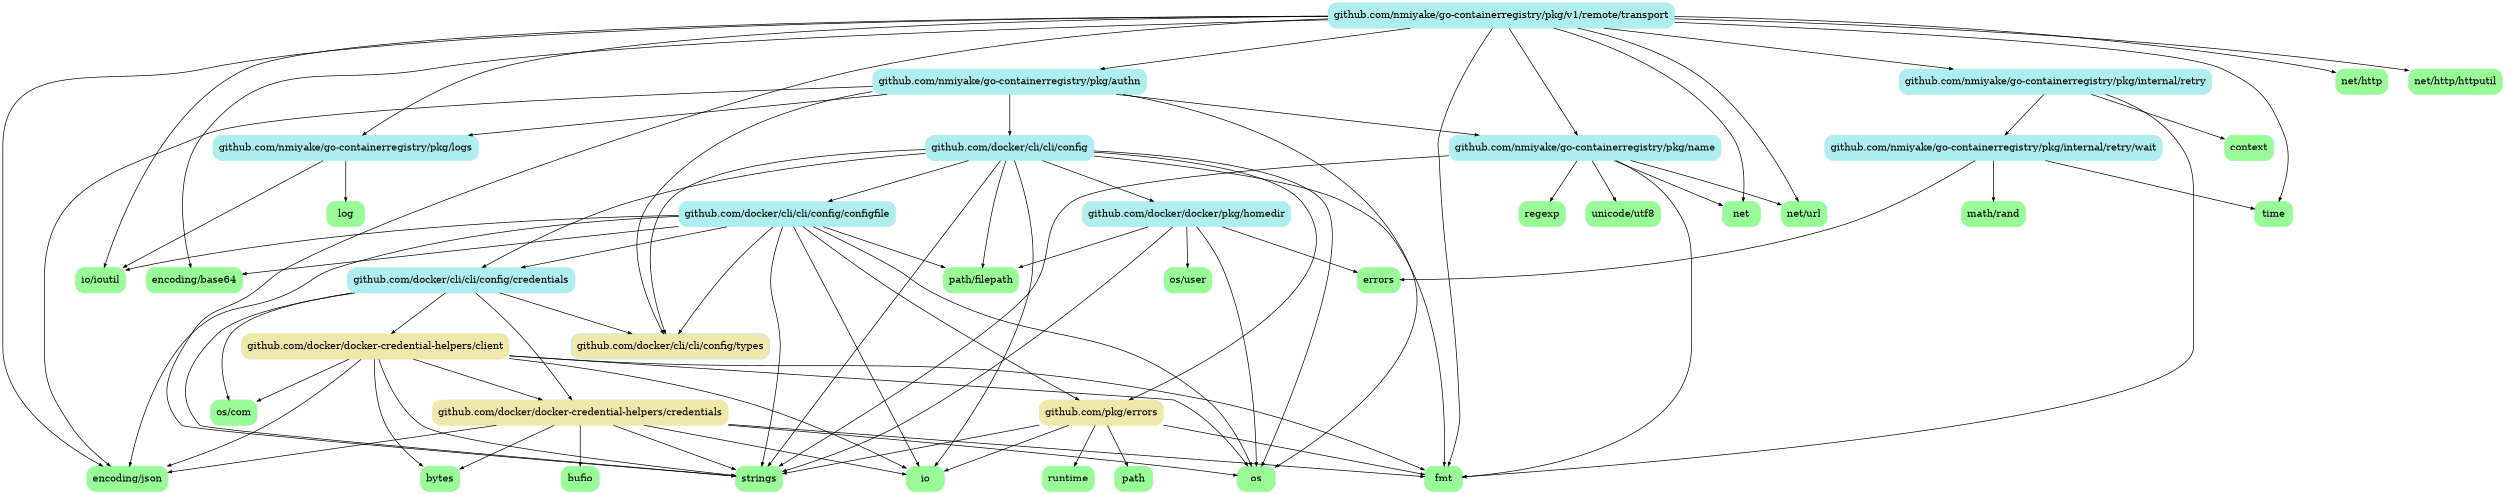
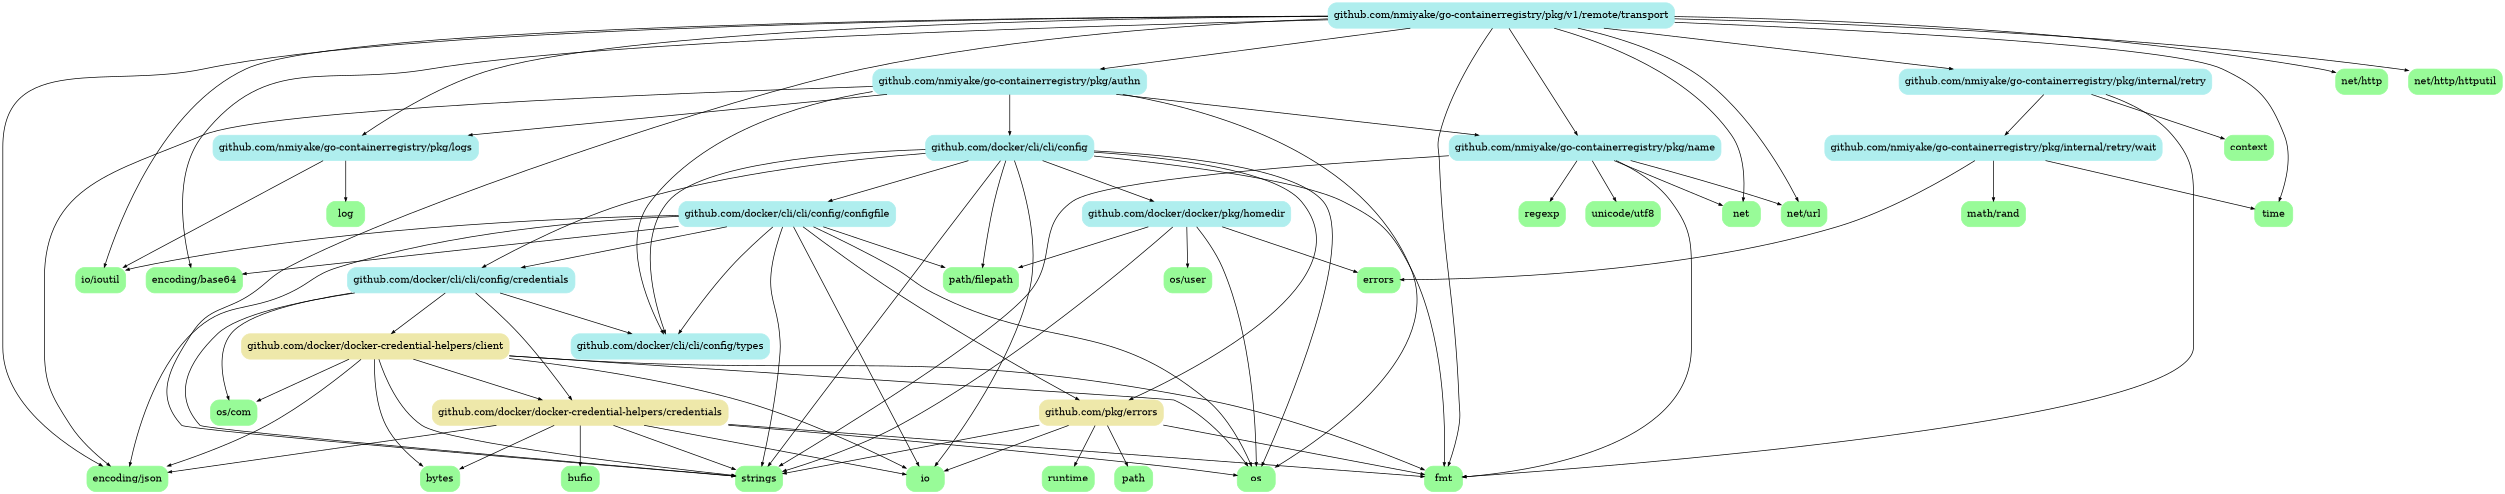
(670, 346) -> (670, 346)
